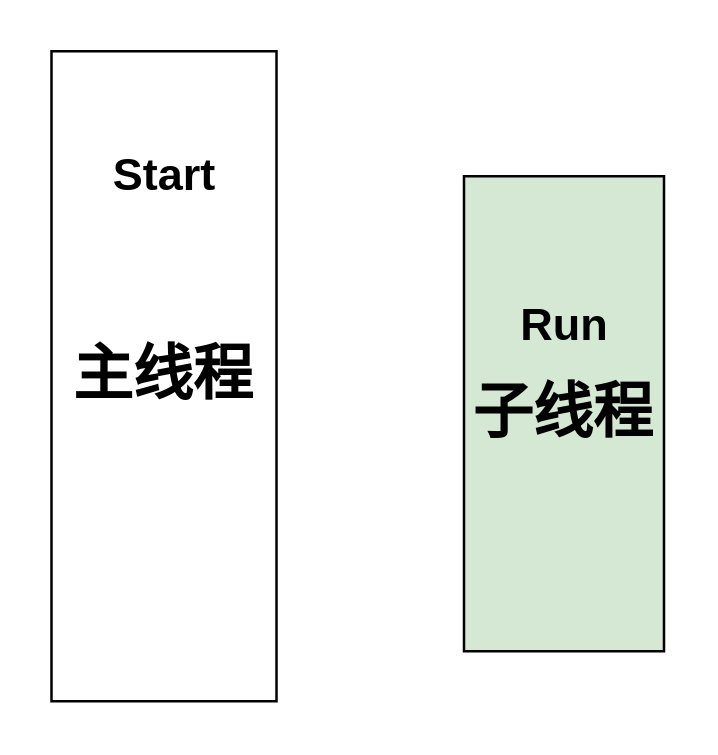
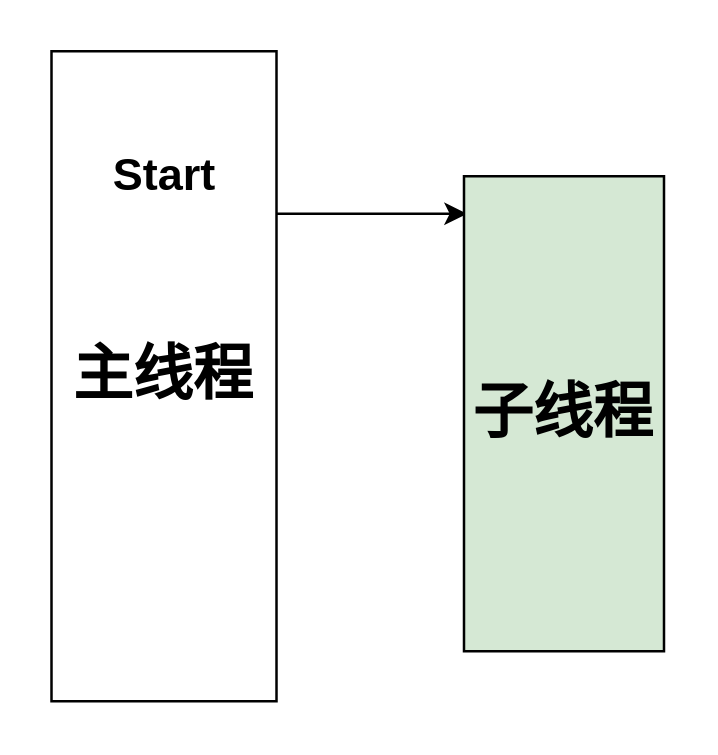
none -> (364, 214)
(564, 326) -> none
